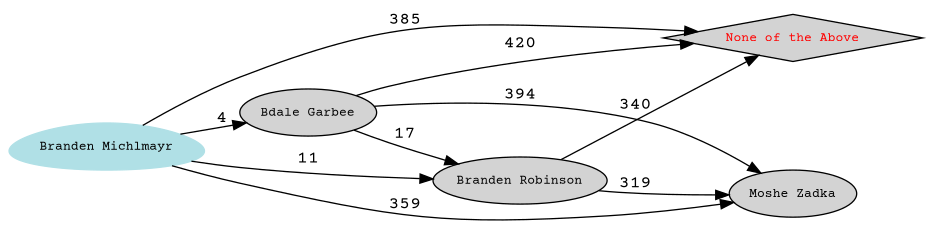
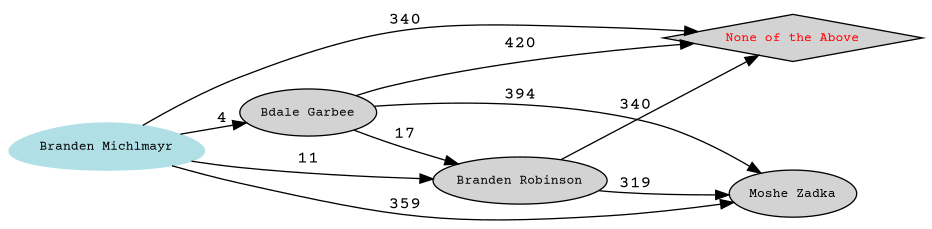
(405, 19) -> (405, 19)
